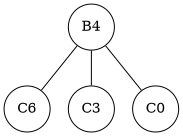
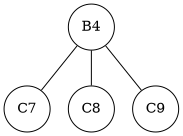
(27, 109) -> (27, 109)
(91, 109) -> (91, 109)
(156, 109) -> (156, 109)
